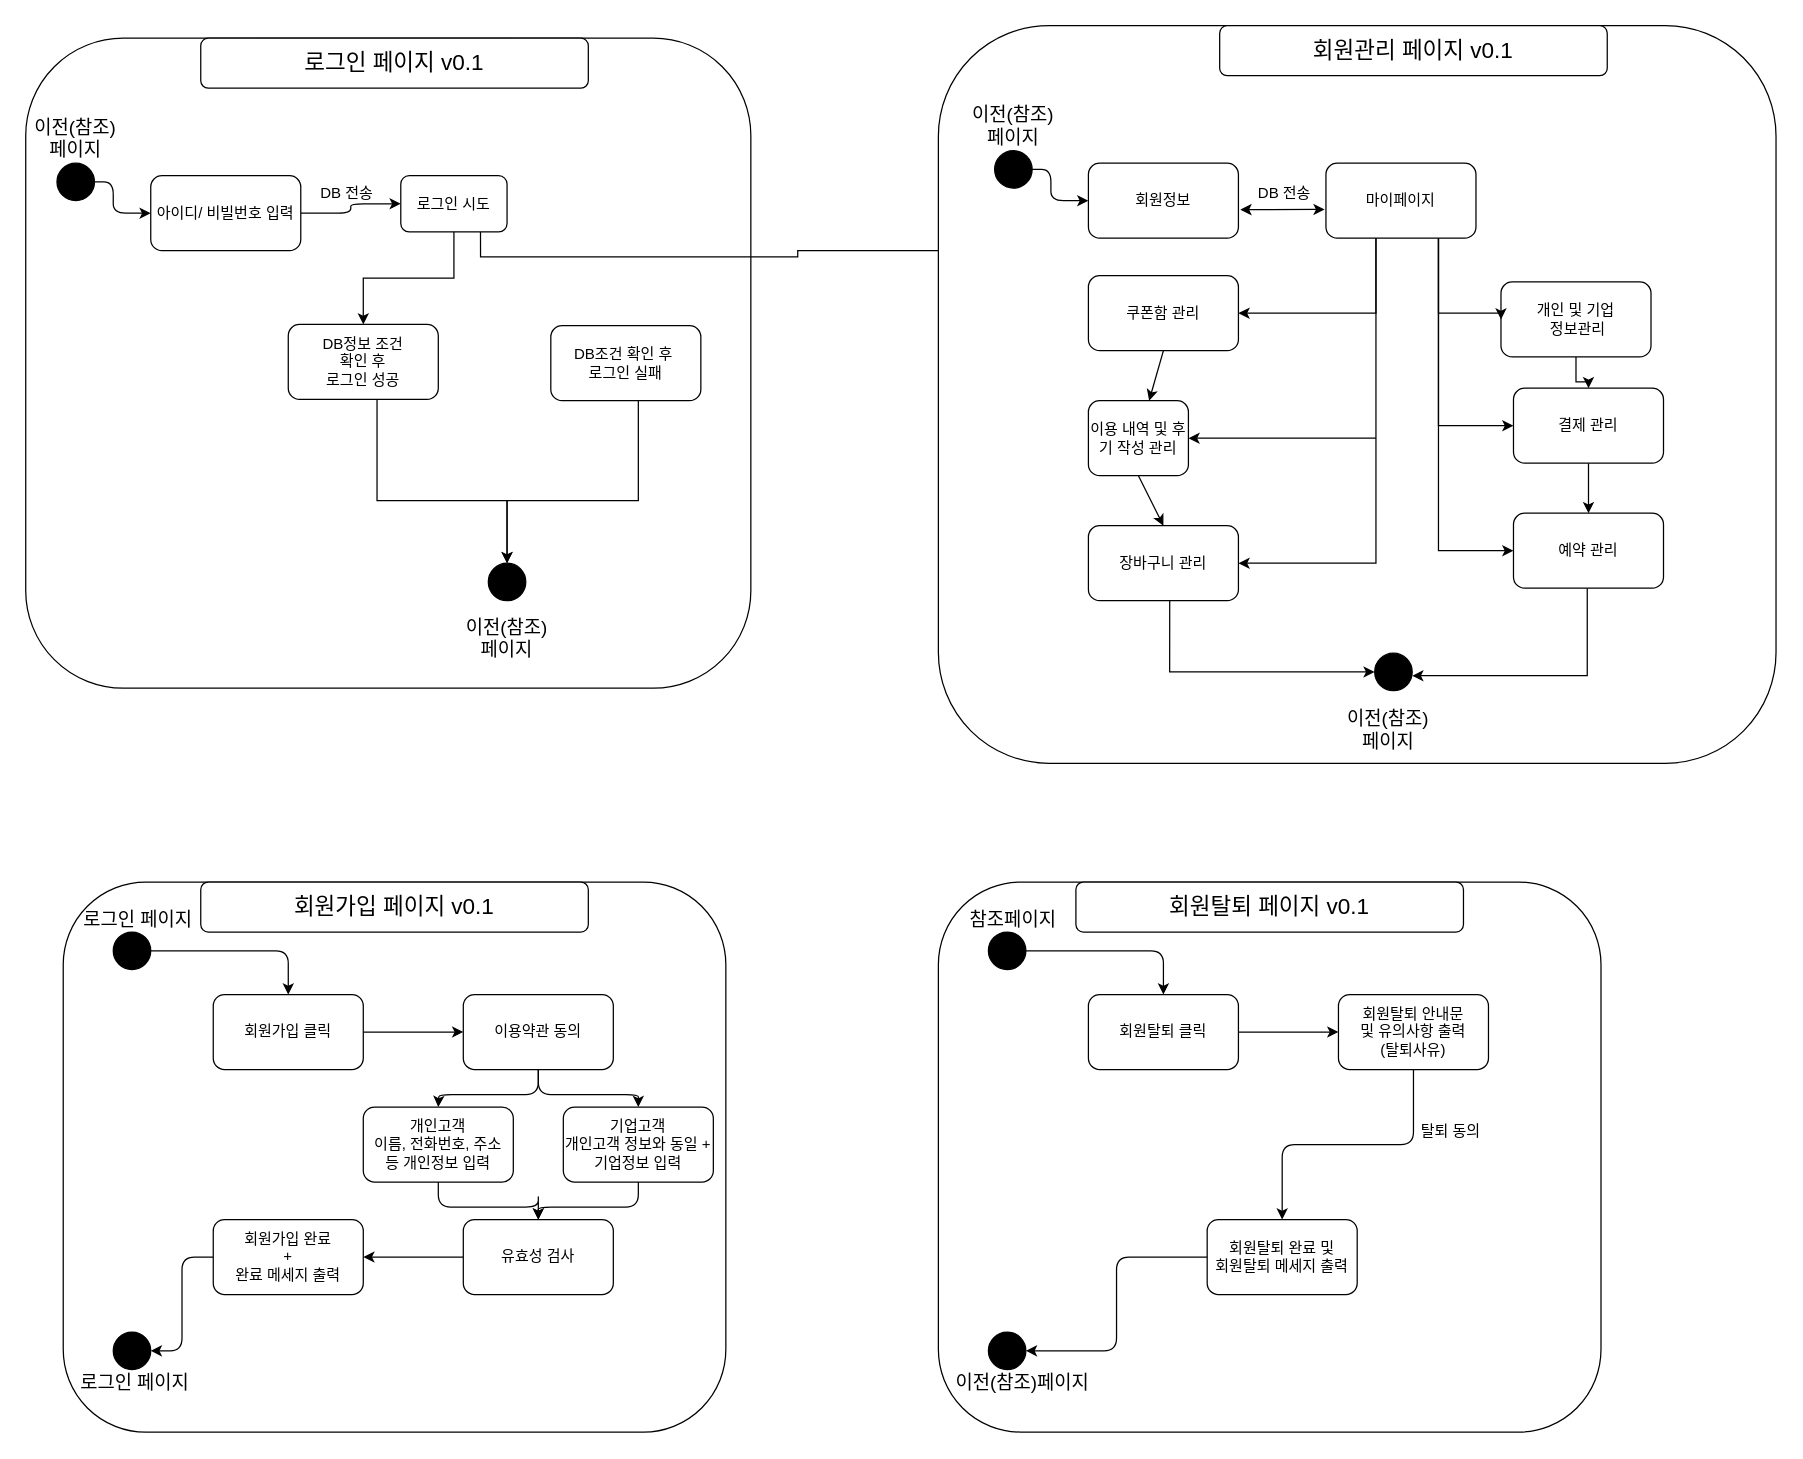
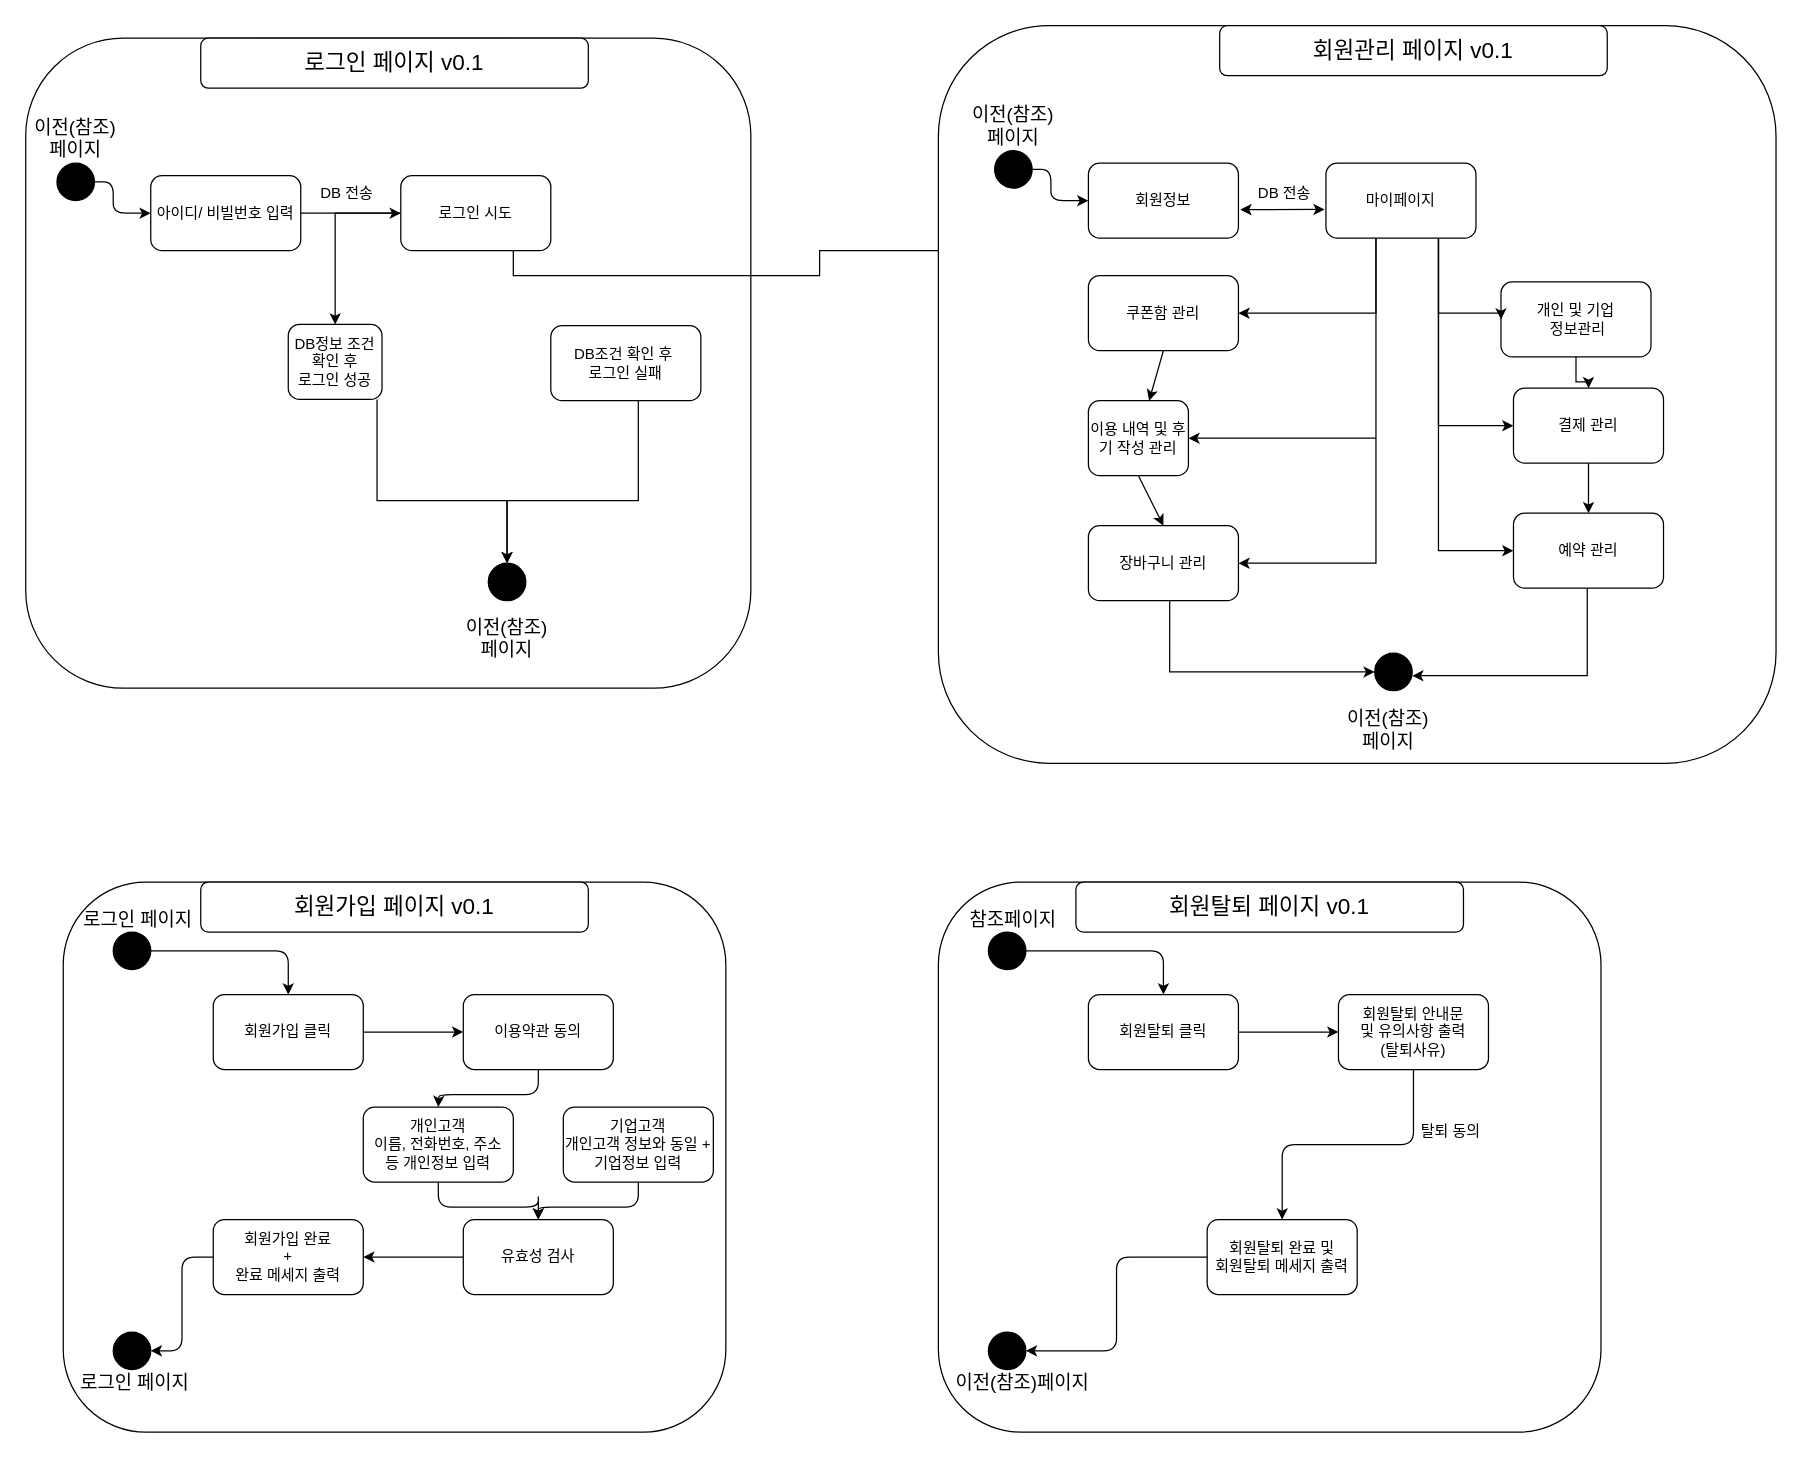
(454, 204) -> (476, 213)
(363, 362) -> (335, 362)
(591, 1094) -> none
